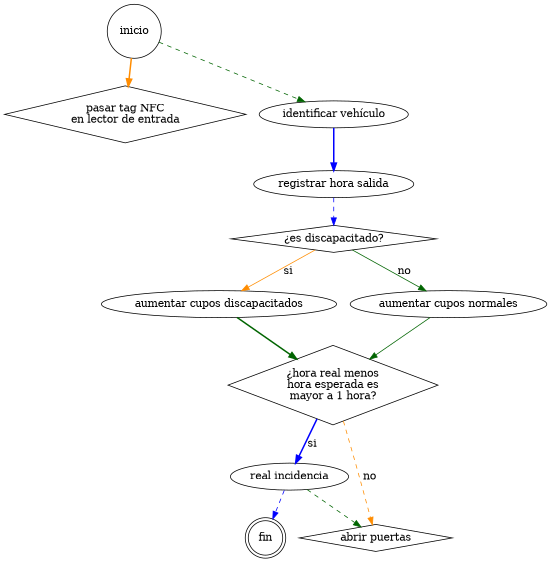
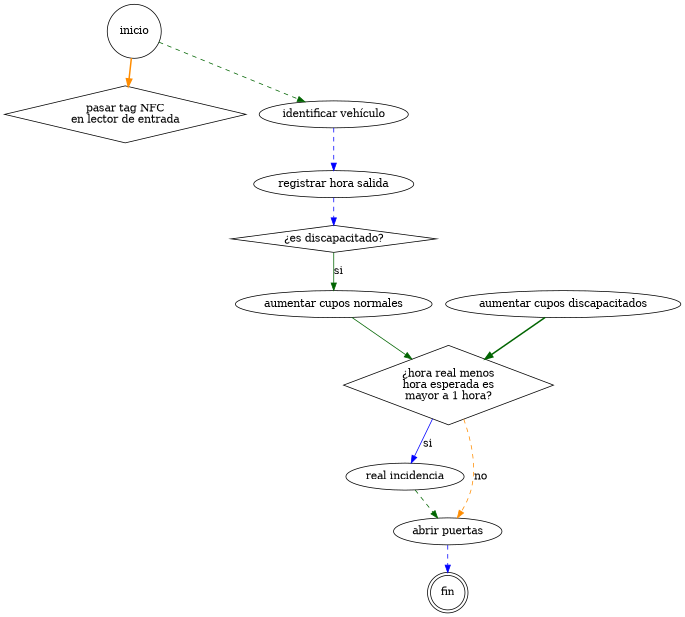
(334, 145) -> (334, 145)
(282, 269) -> none
(404, 271) -> (339, 271)
(308, 437) -> (424, 437)
(280, 501) -> (448, 555)
(376, 538) -> (448, 531)
